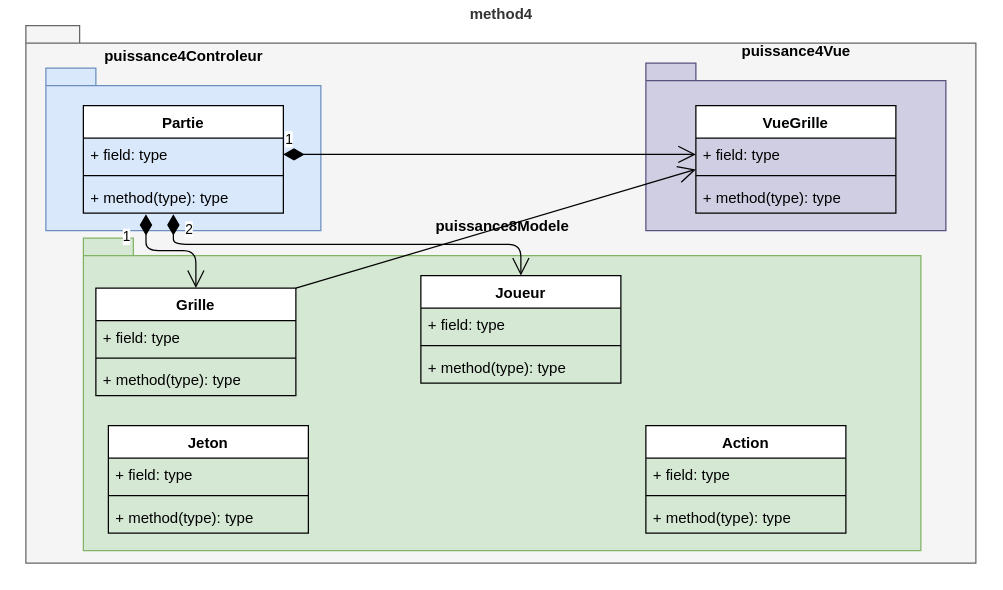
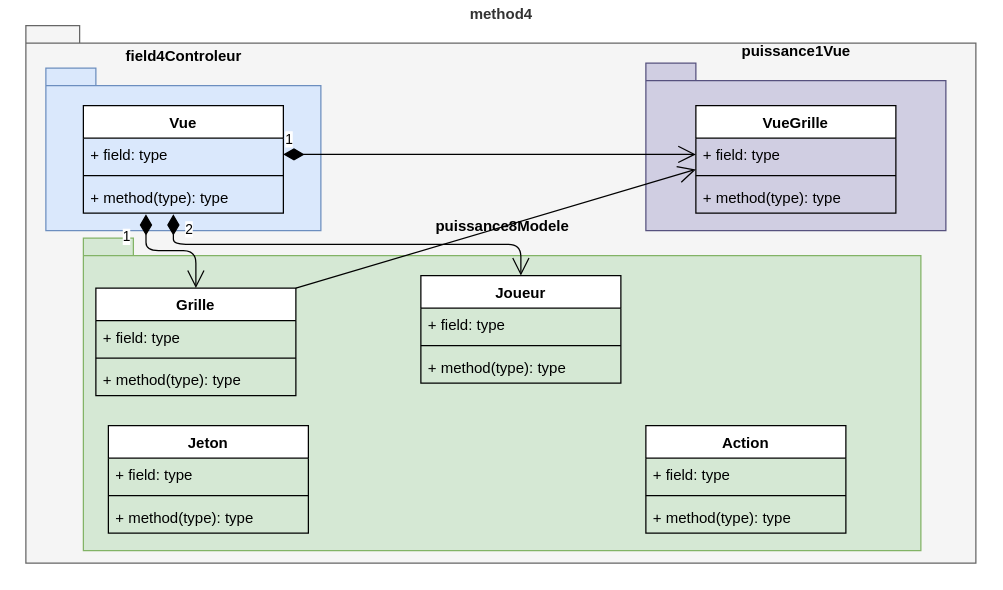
(796, 50) -> (796, 50)
(184, 55) -> (184, 55)
(183, 123) -> (183, 123)
